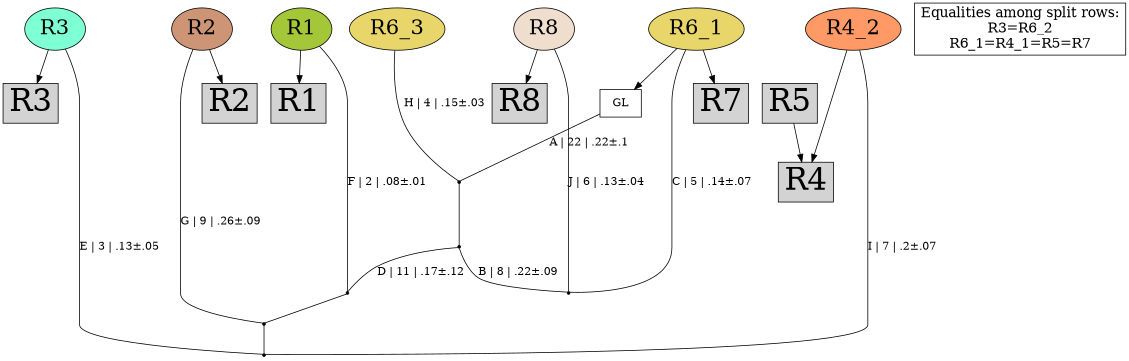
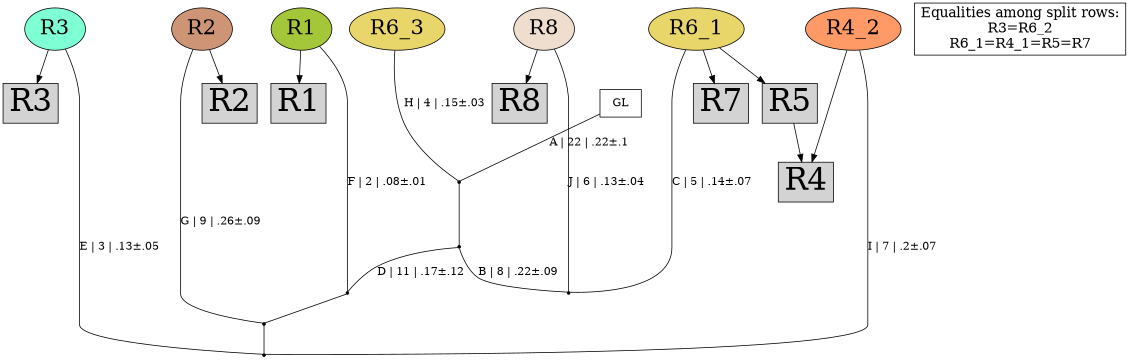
(659, 66) -> (739, 63)
